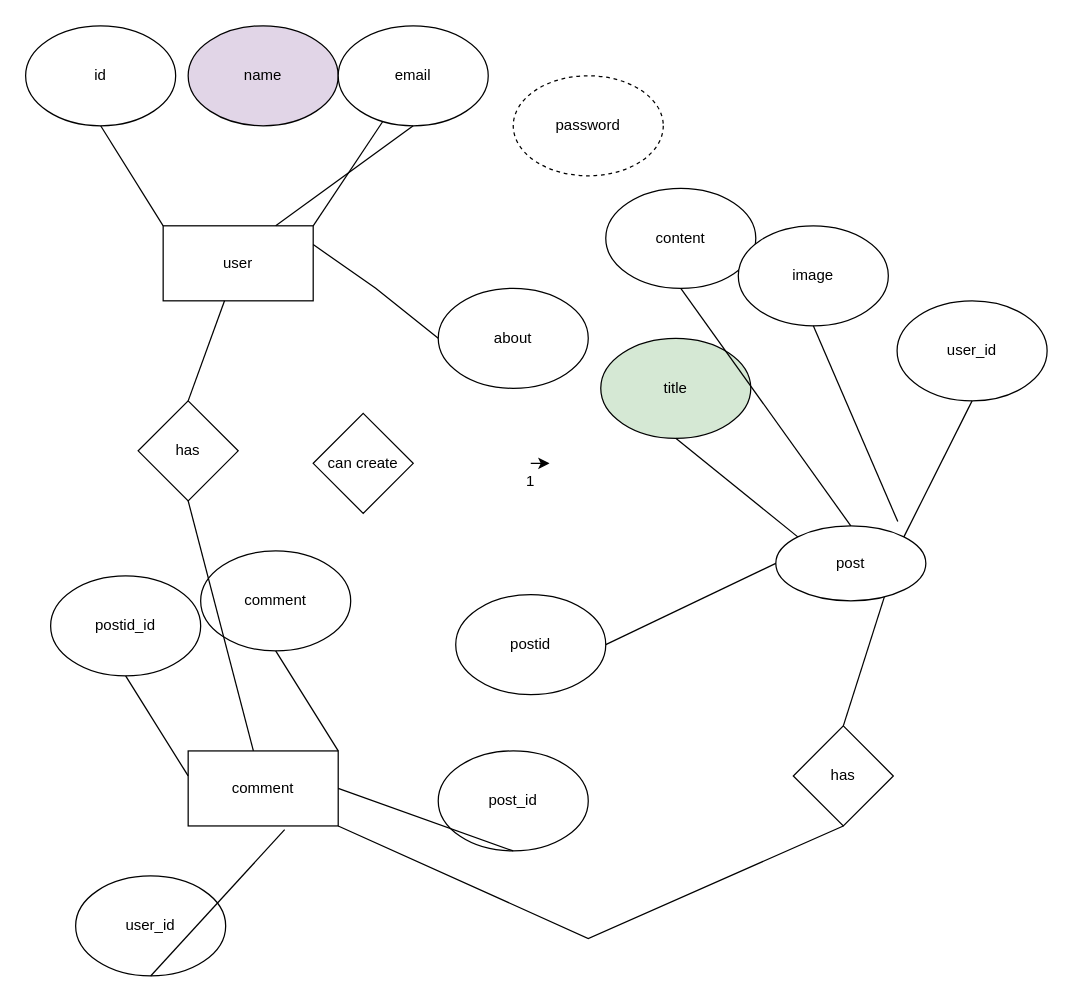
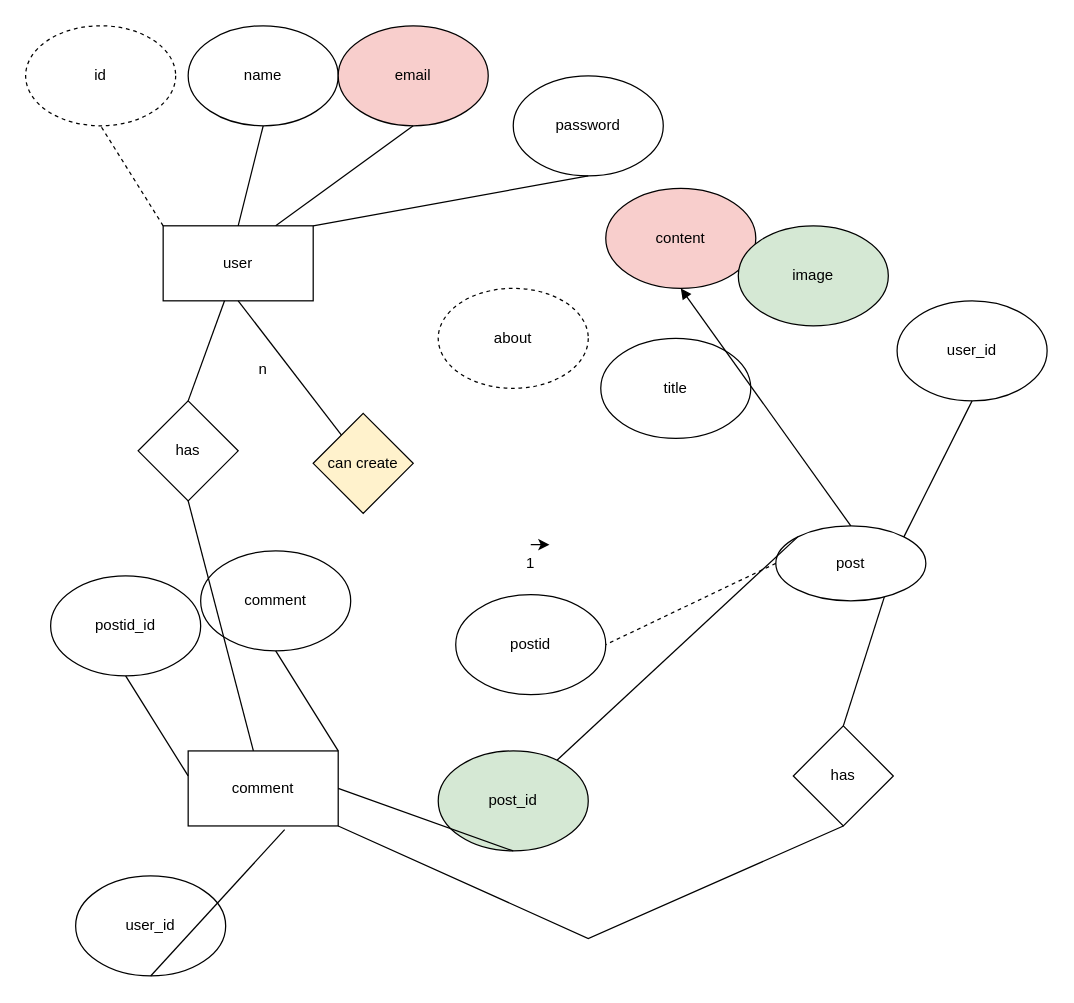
(101, 76) -> (101, 76)
(263, 76) -> (263, 76)
(413, 76) -> (413, 76)
(588, 126) -> (588, 126)
(132, 175) -> (132, 175)
none -> (251, 176)
(330, 201) -> (450, 201)
(681, 238) -> (681, 238)
(813, 276) -> (813, 276)
(377, 289) -> none
(684, 293) -> (687, 297)
(513, 338) -> (513, 338)
none -> (290, 368)
none -> (263, 369)
(676, 388) -> (676, 388)
(856, 424) -> none
(363, 463) -> (363, 463)
(531, 482) -> (531, 563)
(737, 487) -> (658, 666)
(680, 609) -> (680, 609)
(513, 801) -> (513, 801)
